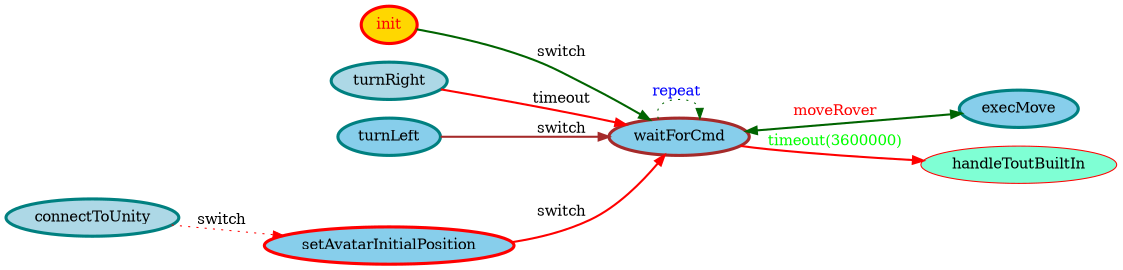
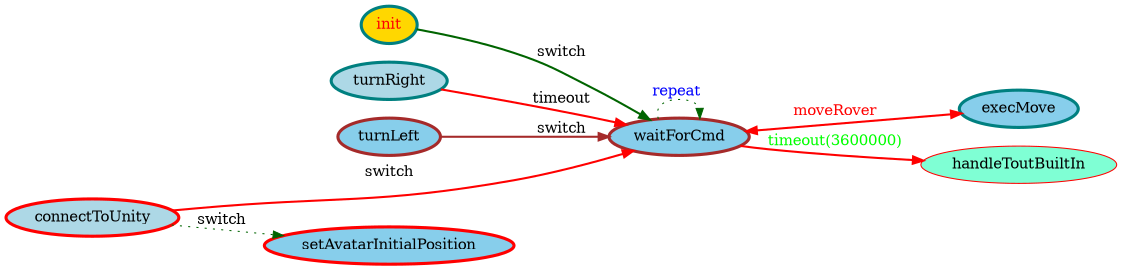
(389, 25) -> (389, 25)
(854, 122) -> (854, 122)
(389, 137) -> (389, 137)
(92, 218) -> (92, 218)
(593, 218) -> (400, 196)
(222, 230) -> (222, 230)
